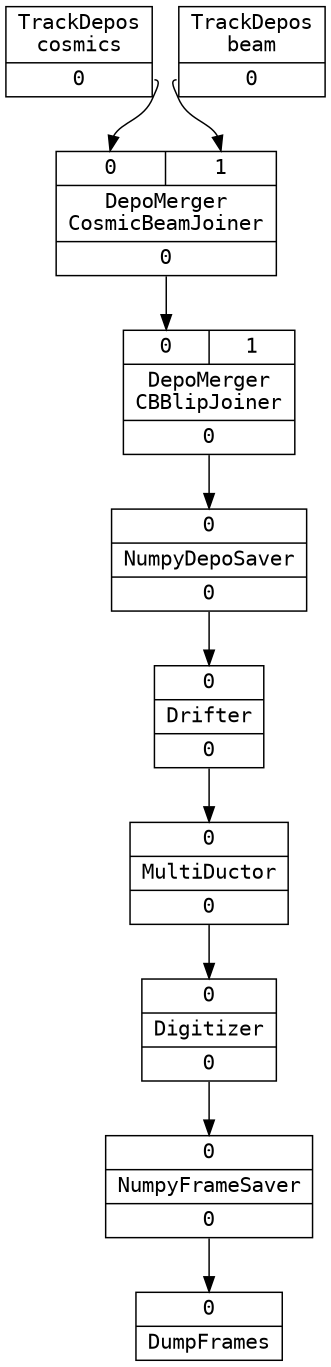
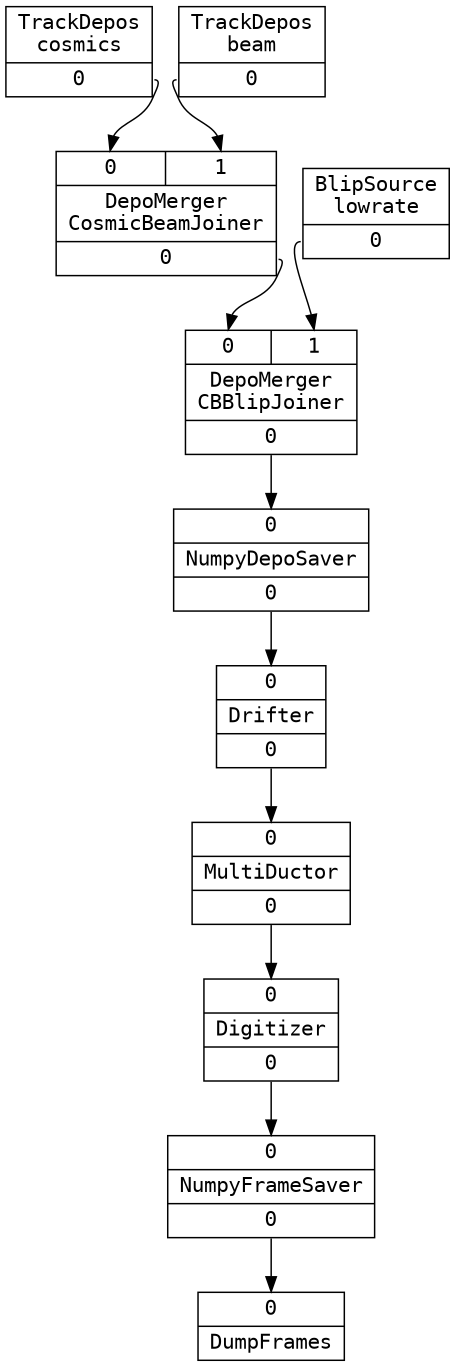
none -> (376, 214)
